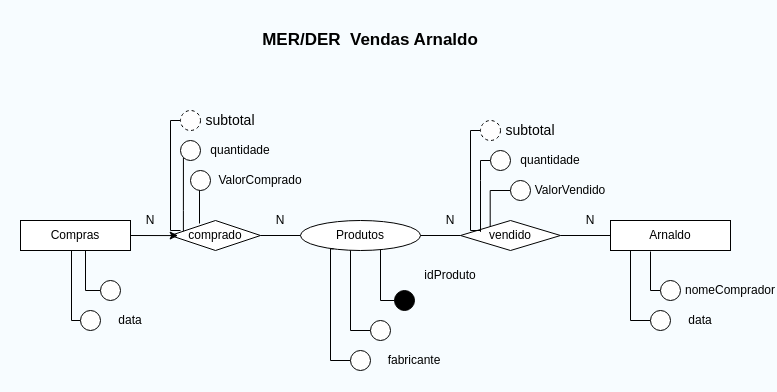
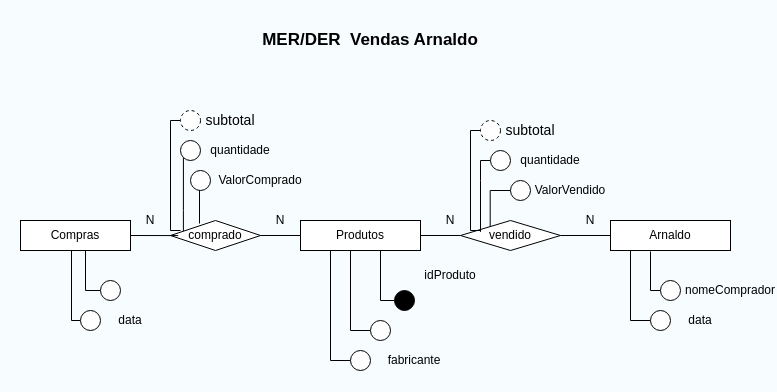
(170, 236) -> (173, 236)
(361, 236) -> (361, 236)
